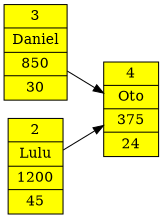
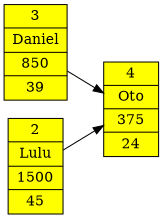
(36, 87) -> (36, 87)
(36, 177) -> (36, 177)
